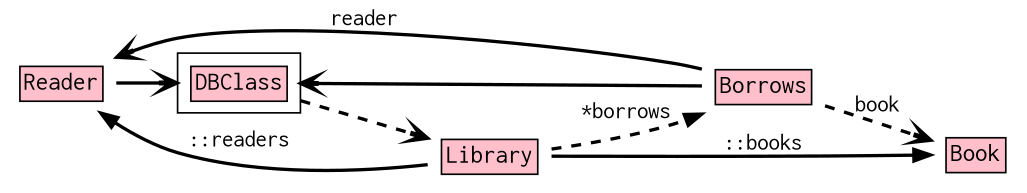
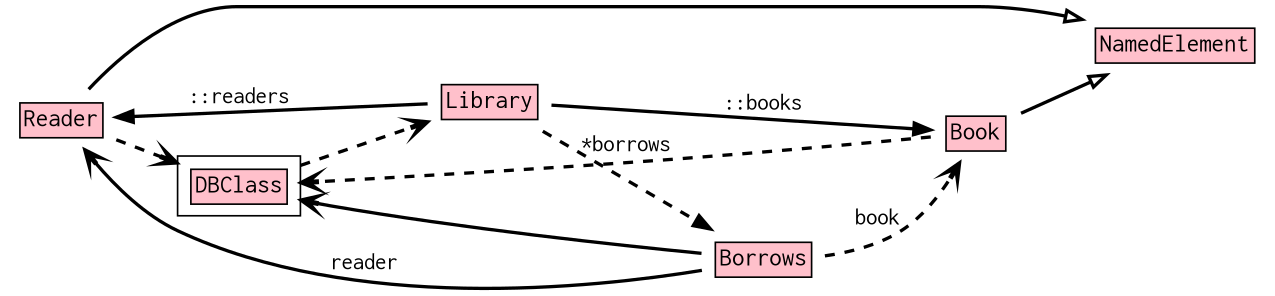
none -> (1175, 45)
(138, 83) -> (139, 148)
none -> (625, 163)
